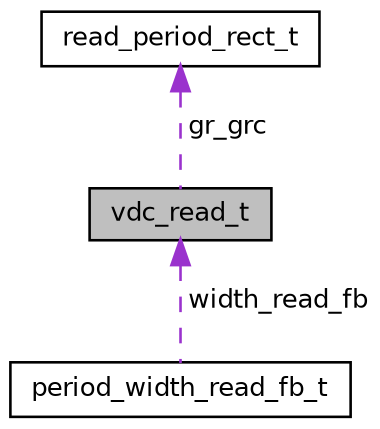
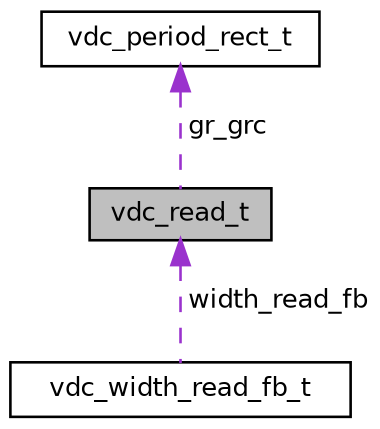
(181, 39) -> (181, 39)
(181, 390) -> (181, 390)
